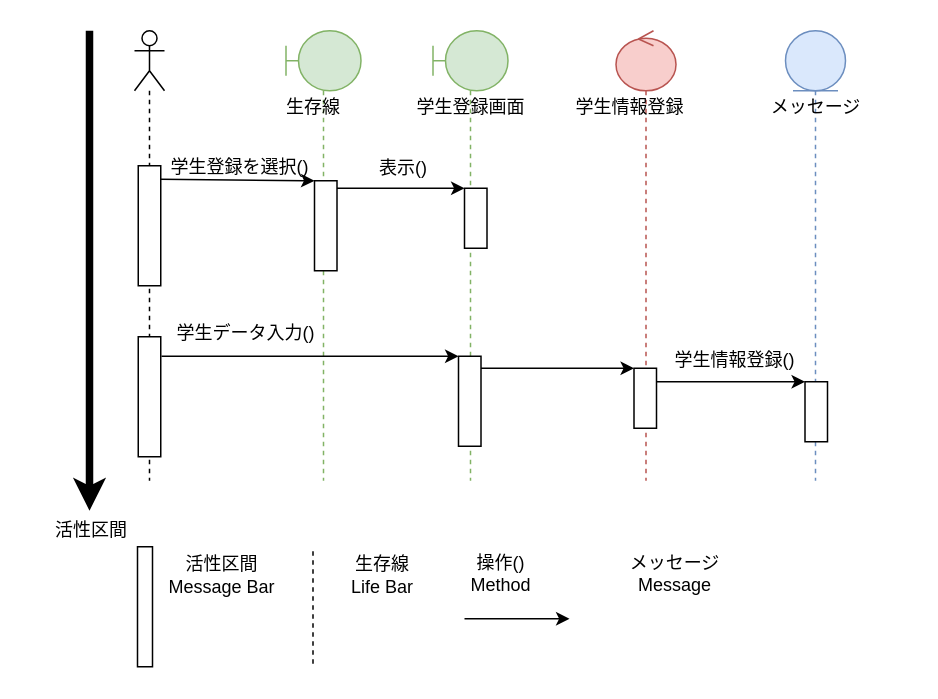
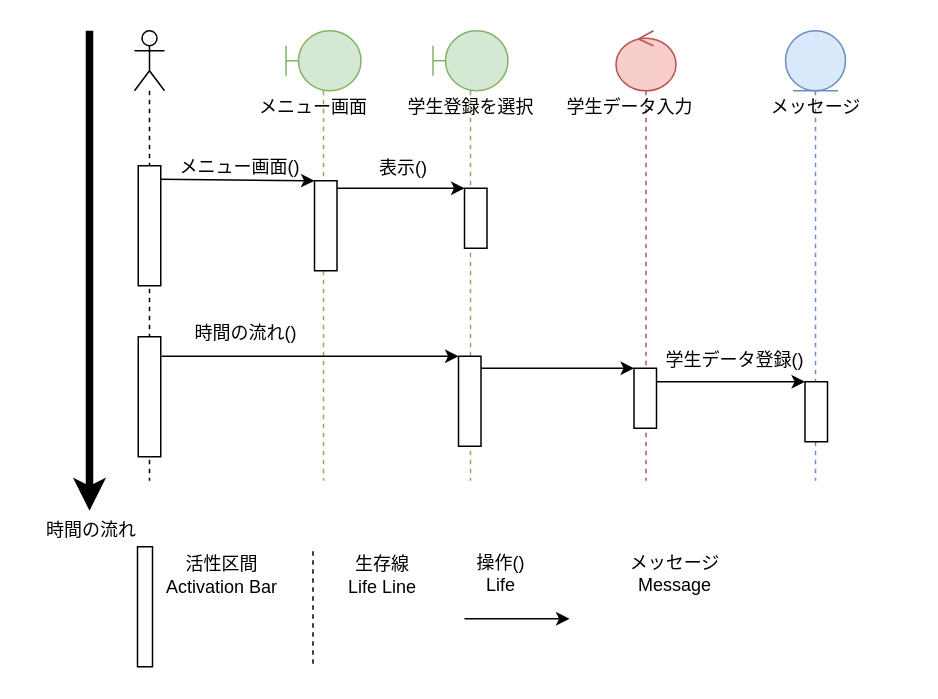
(314, 107) -> (314, 107)
(471, 107) -> (471, 107)
(630, 107) -> (630, 107)
(240, 167) -> (240, 167)
(246, 334) -> (246, 334)
(735, 361) -> (735, 361)
(92, 530) -> (92, 530)
(501, 574) -> (501, 574)
(222, 575) -> (222, 575)
(383, 575) -> (383, 575)
